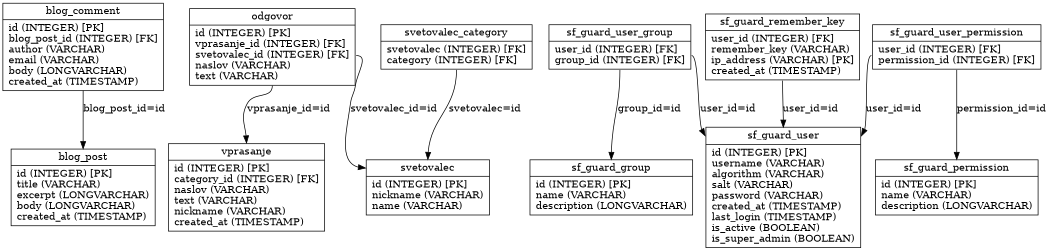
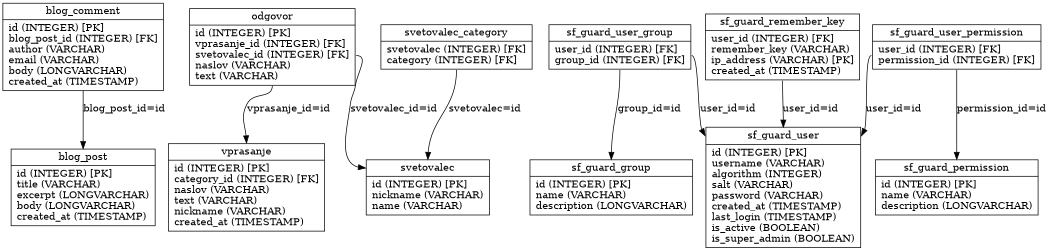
(768, 174) -> (767, 174)
